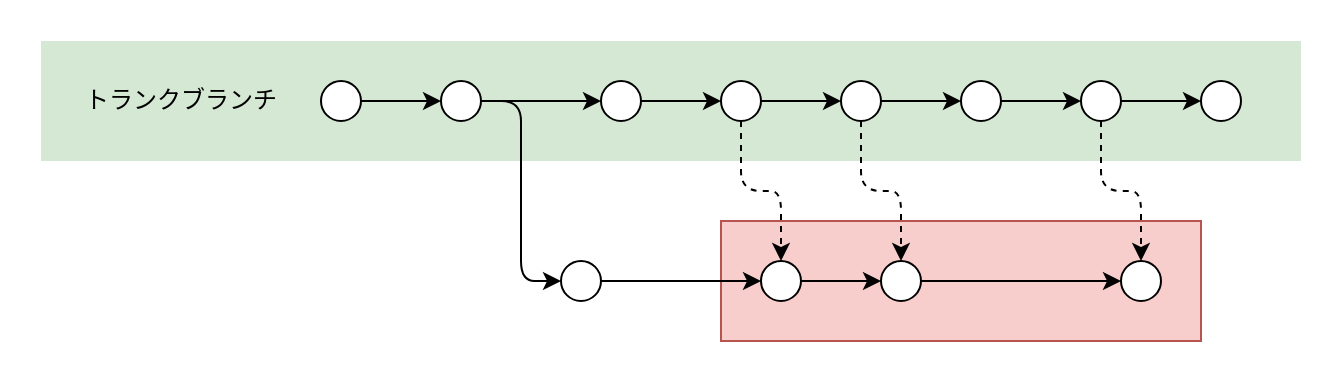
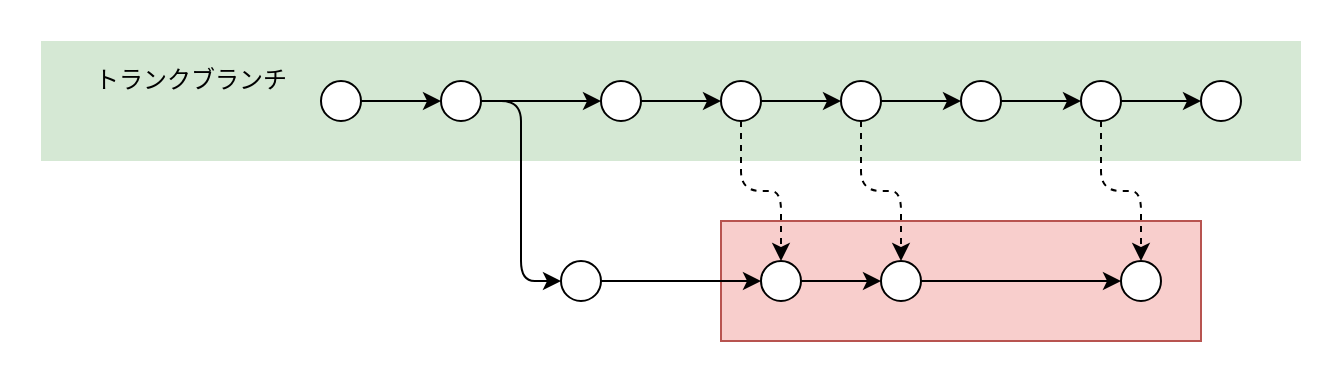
(181, 101) -> (191, 81)
